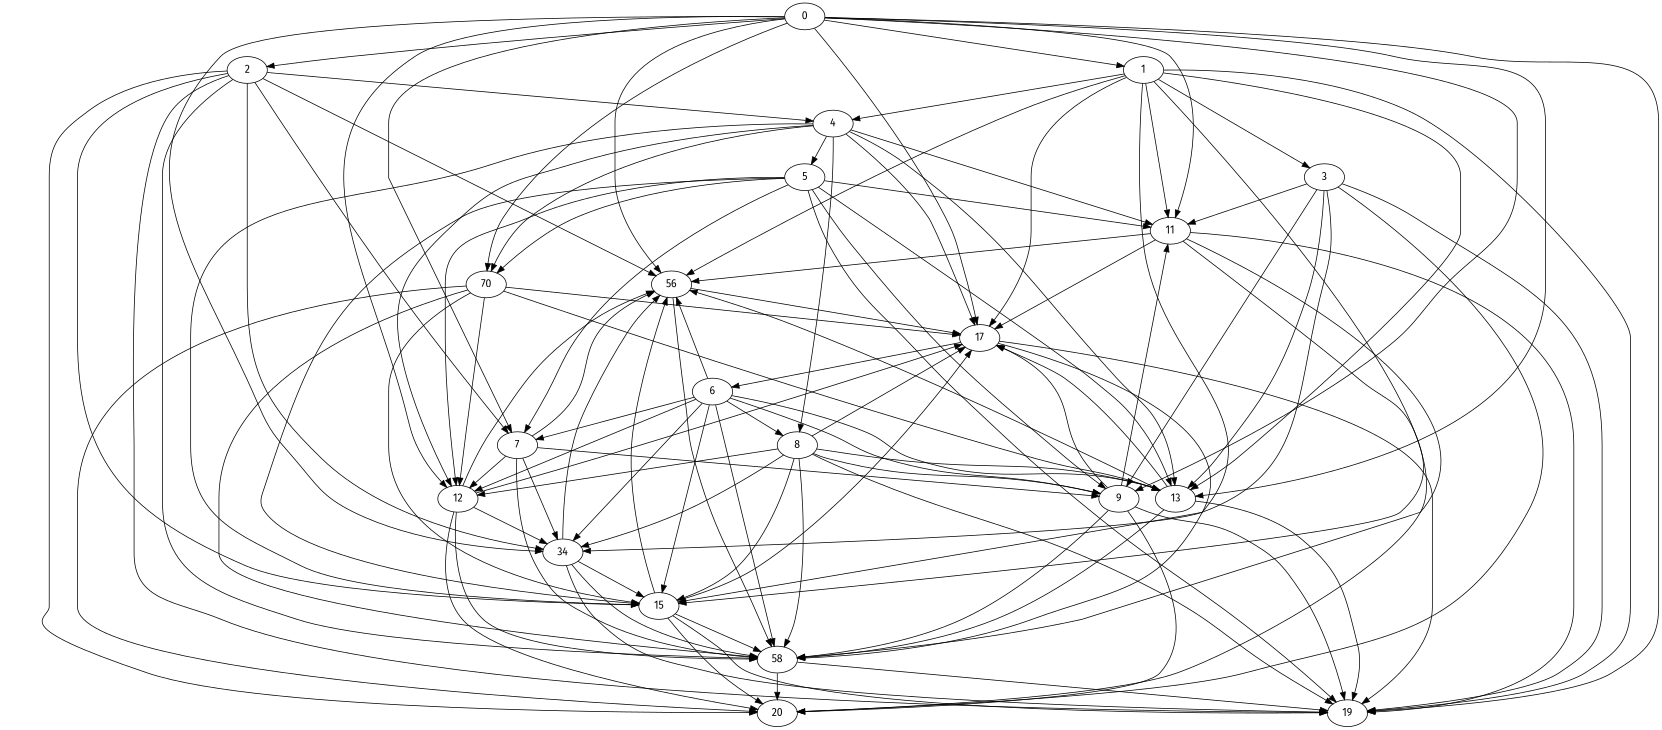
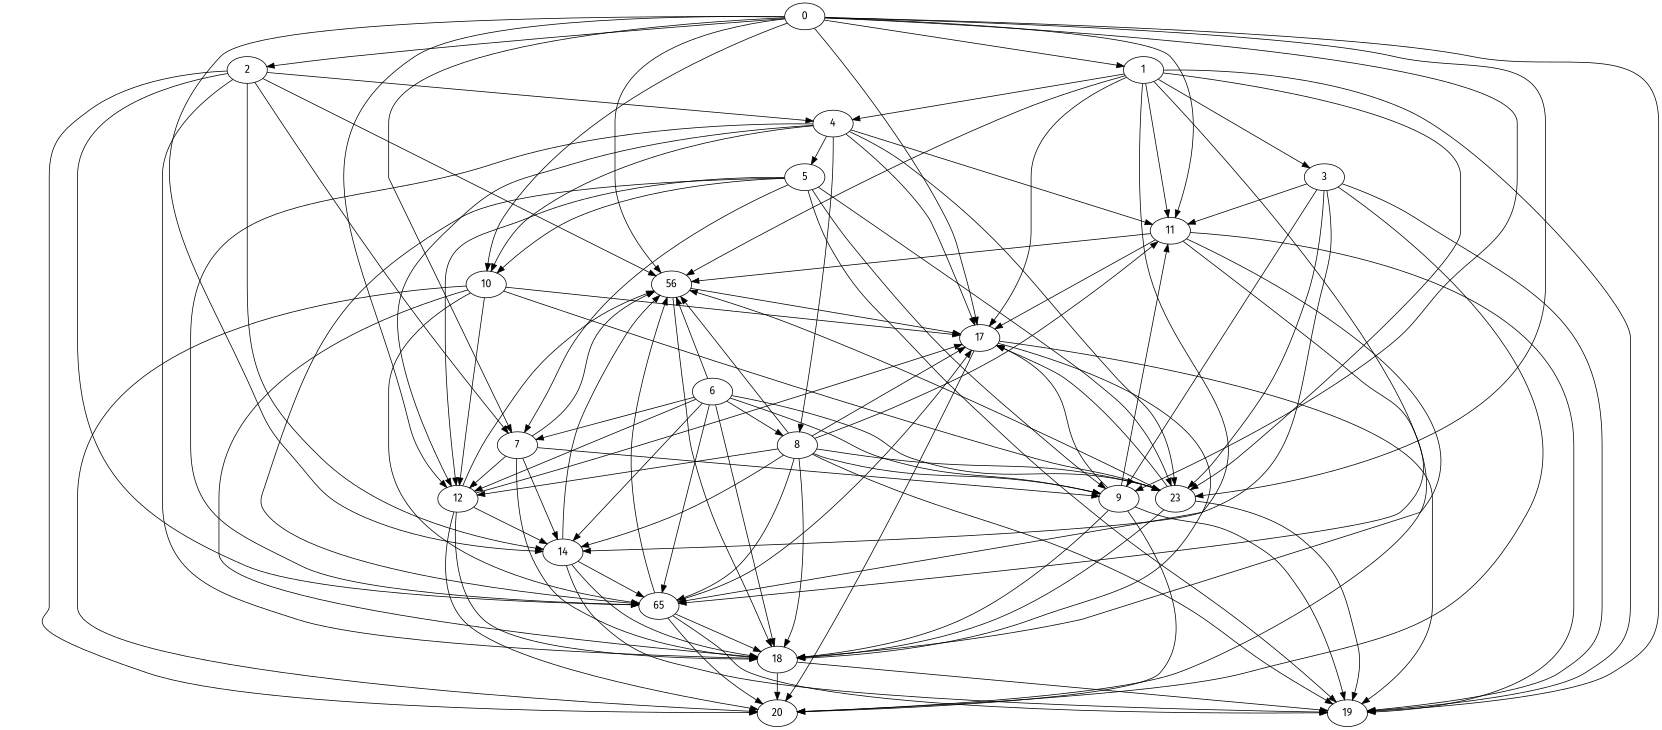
(984, 203) -> (993, 360)
(486, 284) -> (486, 284)
none -> (732, 361)
(850, 364) -> (887, 525)
(1176, 499) -> (1176, 499)
(563, 552) -> (563, 552)
(659, 606) -> (659, 606)
(777, 660) -> (777, 660)
(451, 669) -> none
